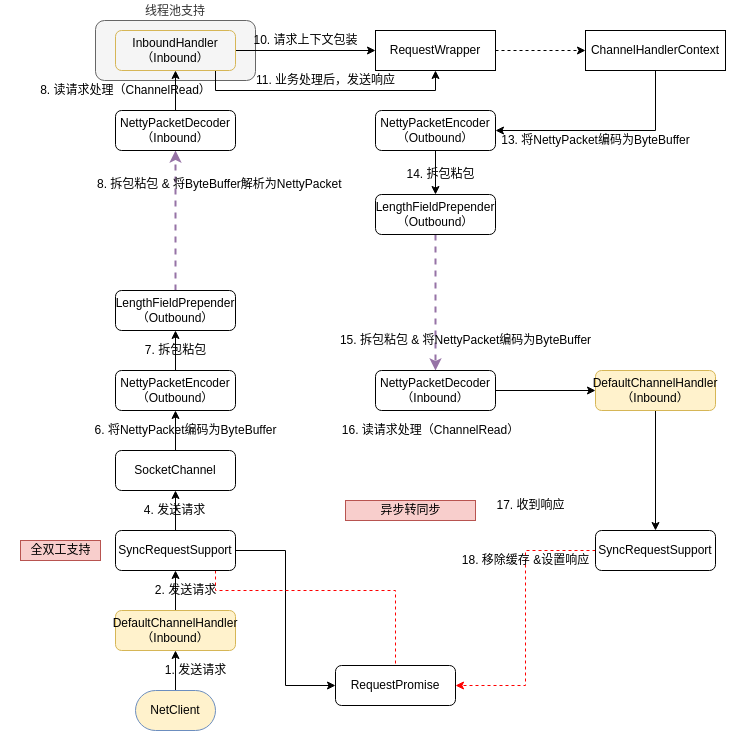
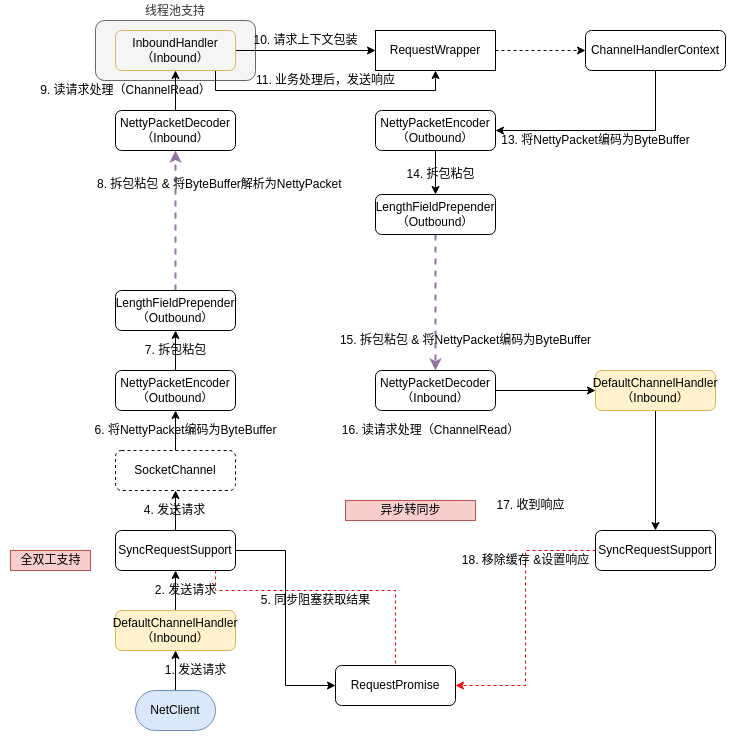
(656, 51) -> (656, 51)
(126, 91) -> (126, 91)
(176, 471) -> (176, 471)
(61, 551) -> (51, 561)
none -> (316, 601)
(176, 711) -> (176, 711)
